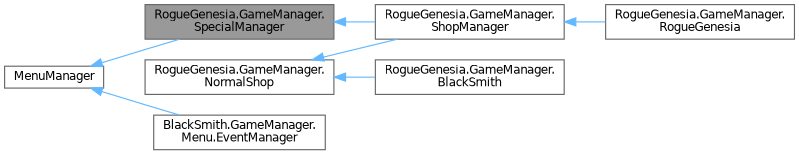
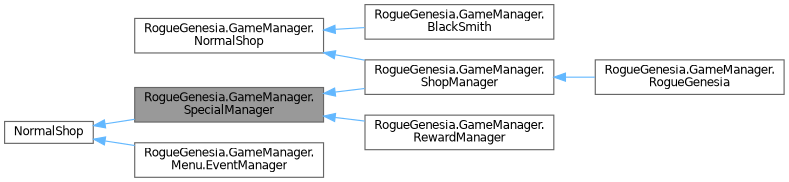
(54, 77) -> (49, 132)
(239, 132) -> (229, 160)
none -> (459, 132)
